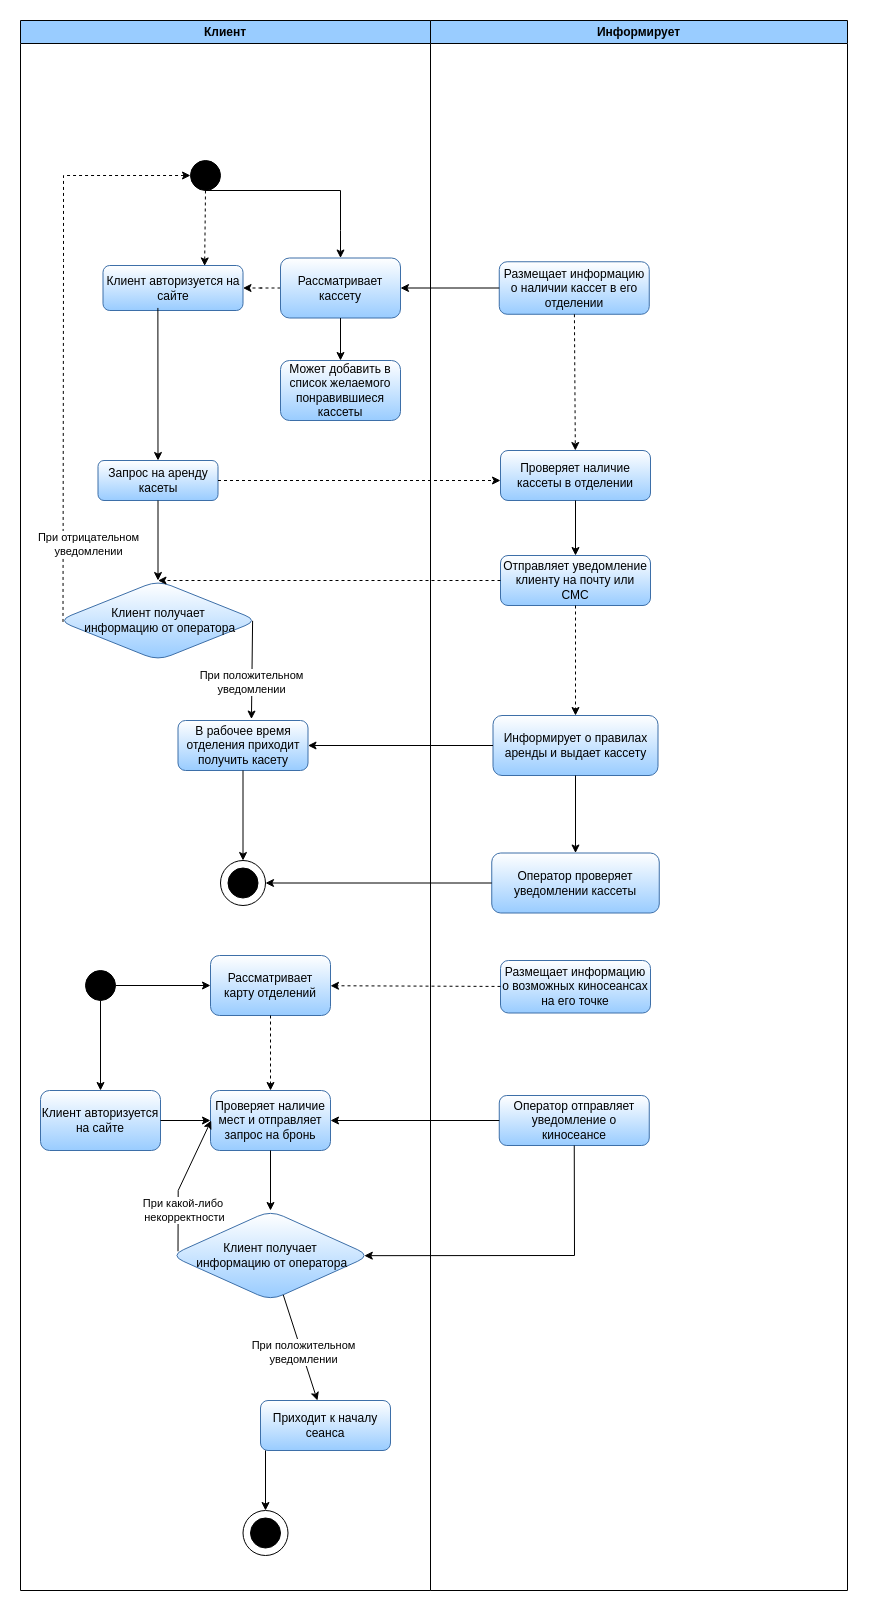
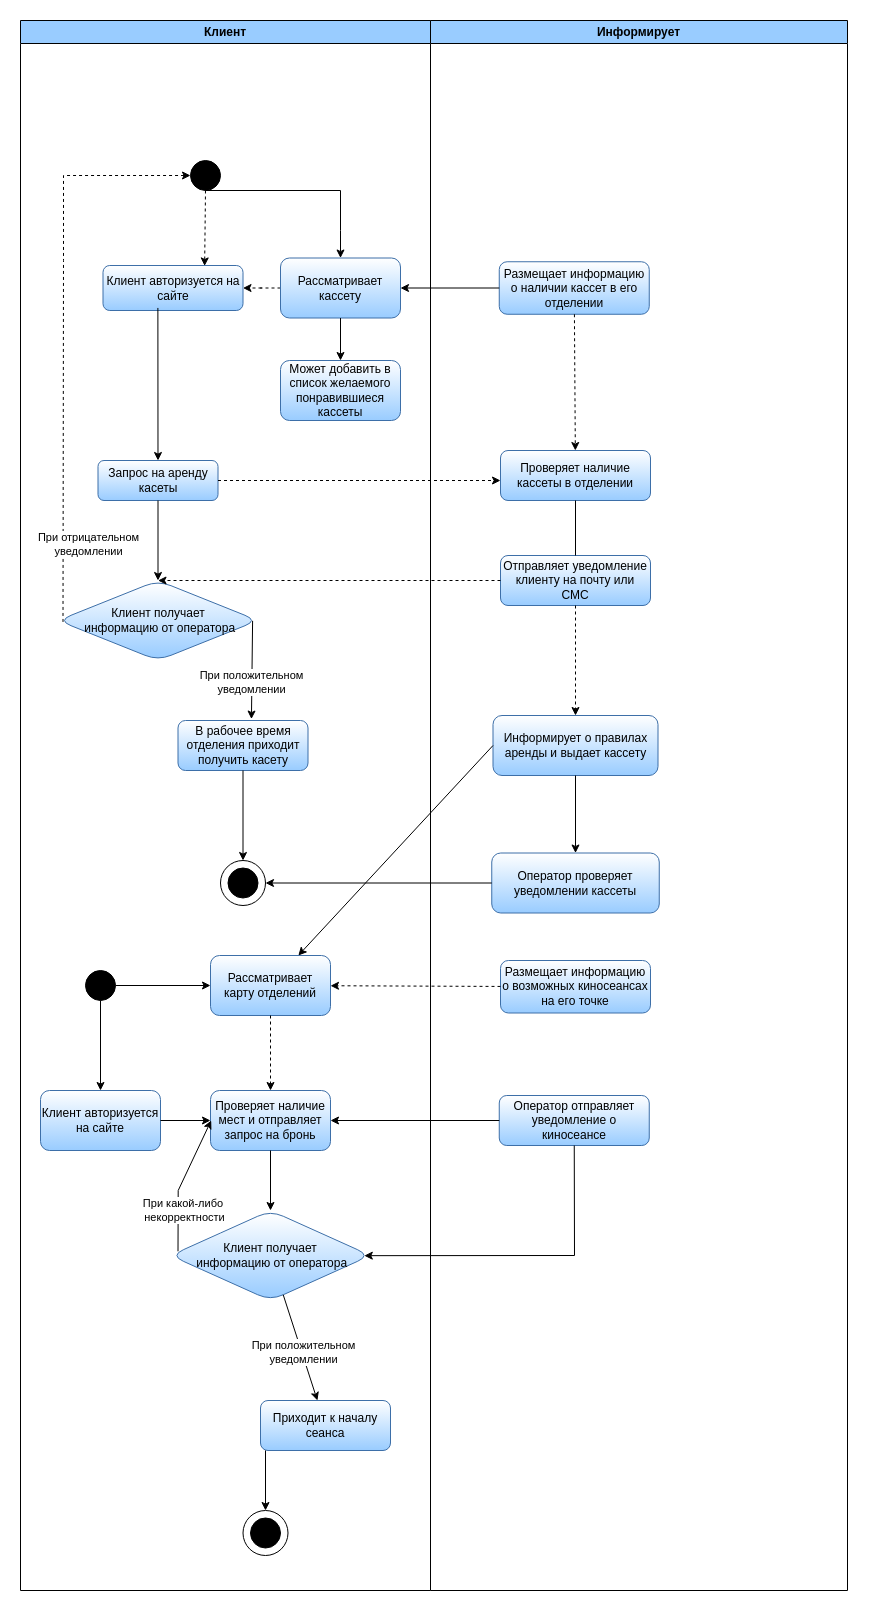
(576, 547) -> (576, 550)
(404, 746) -> (398, 848)
